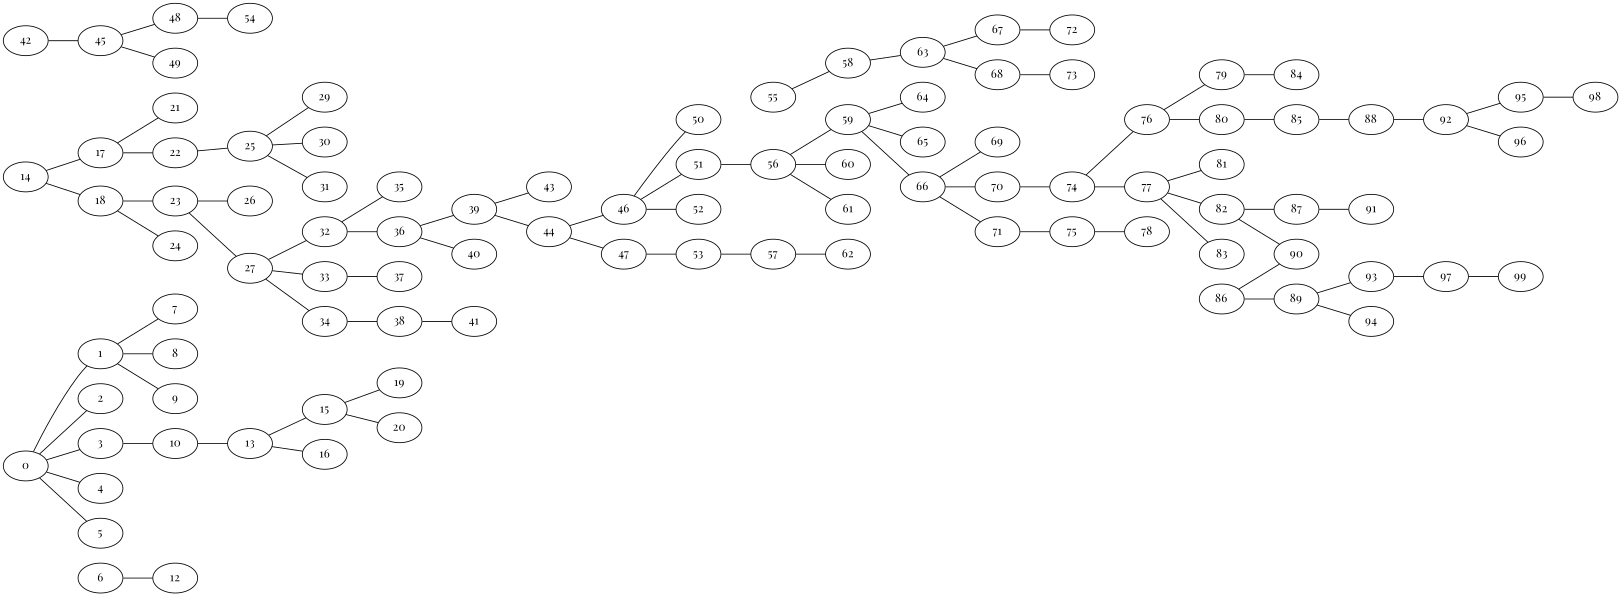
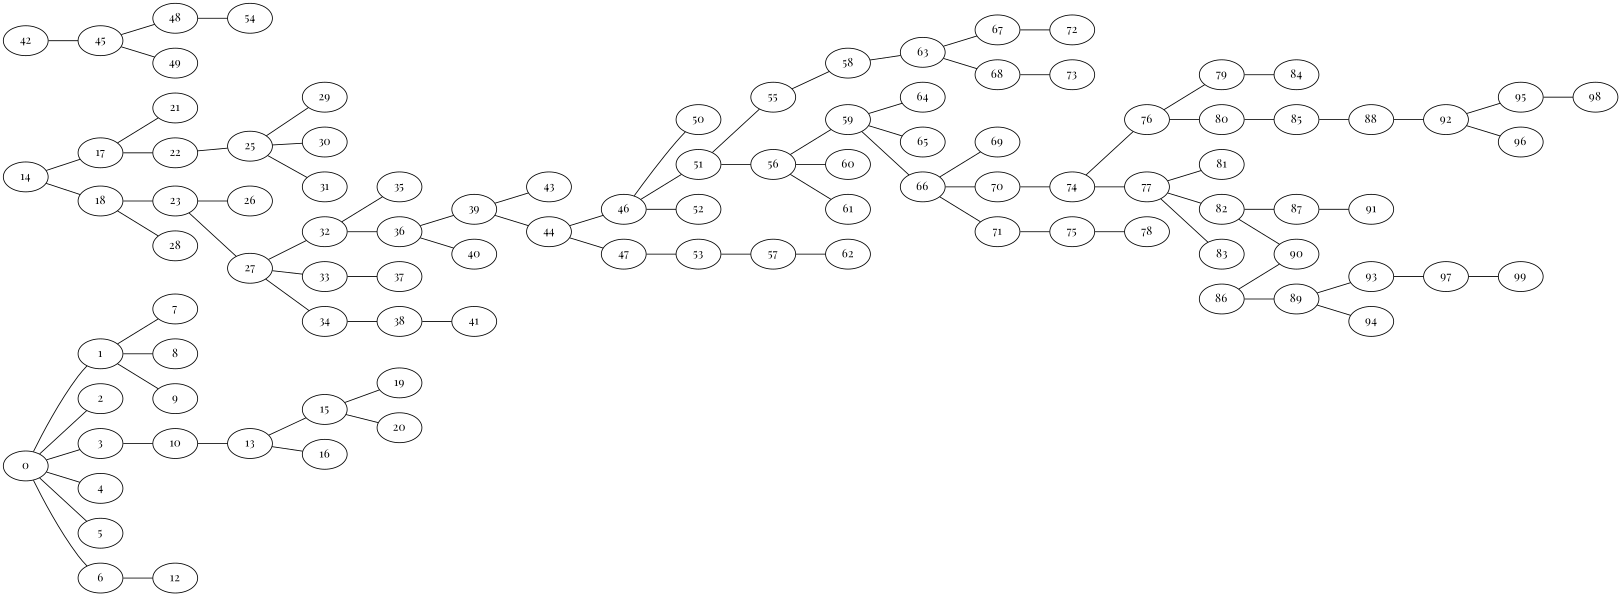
none -> (736, 131)
(175, 246) -> (175, 246)
none -> (58, 525)
